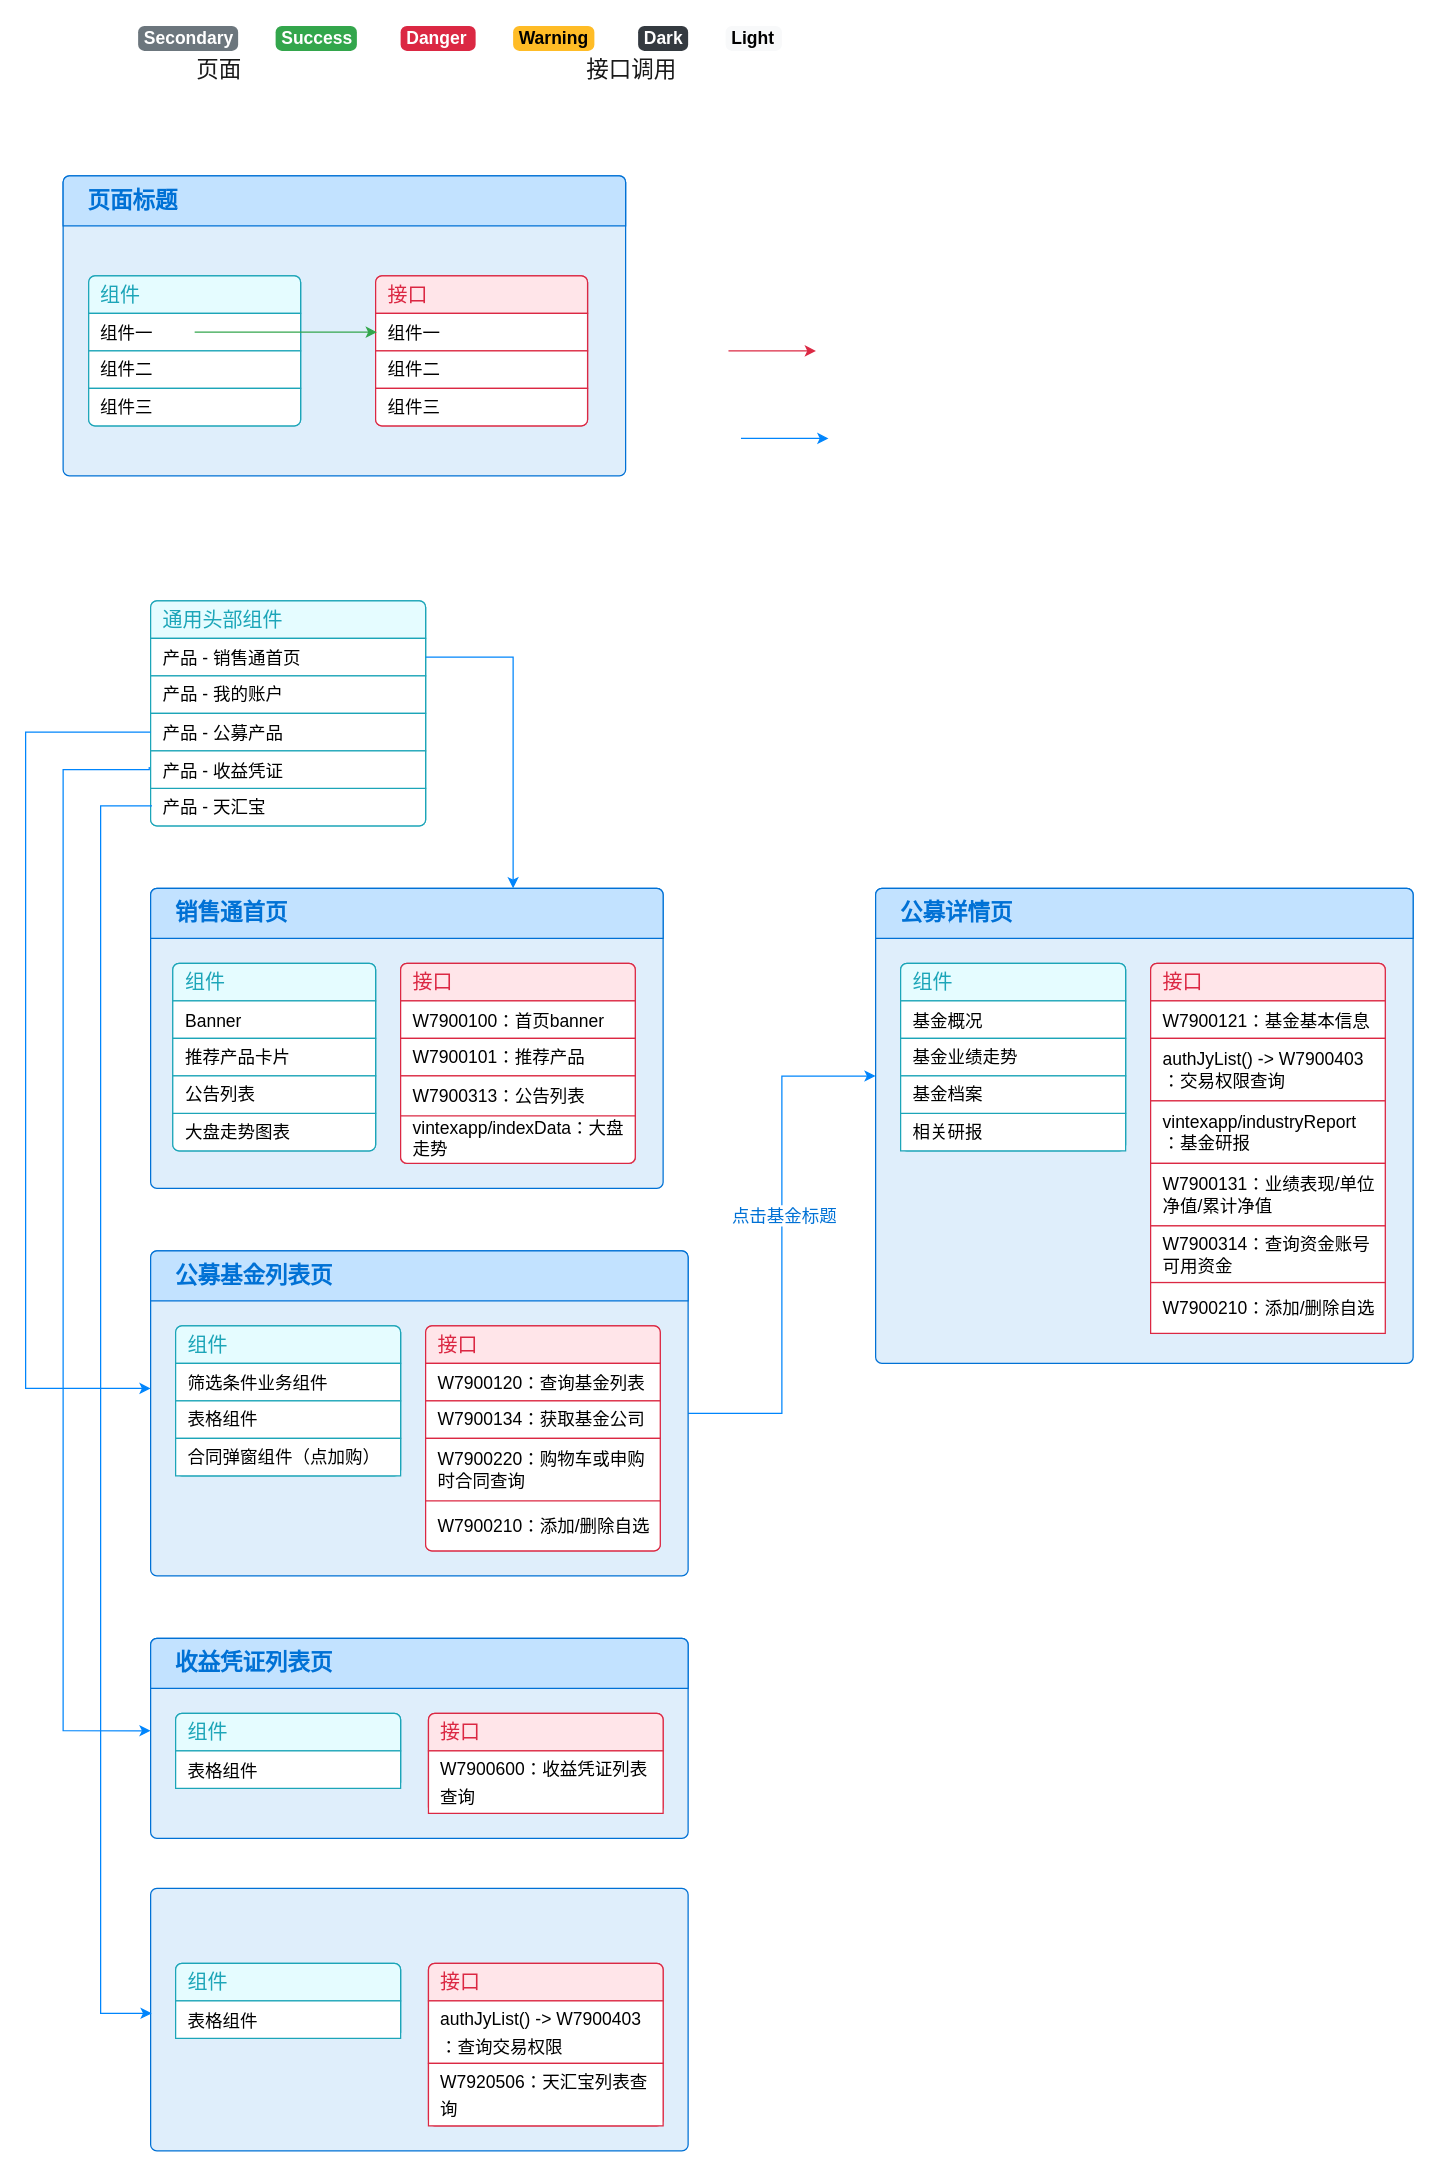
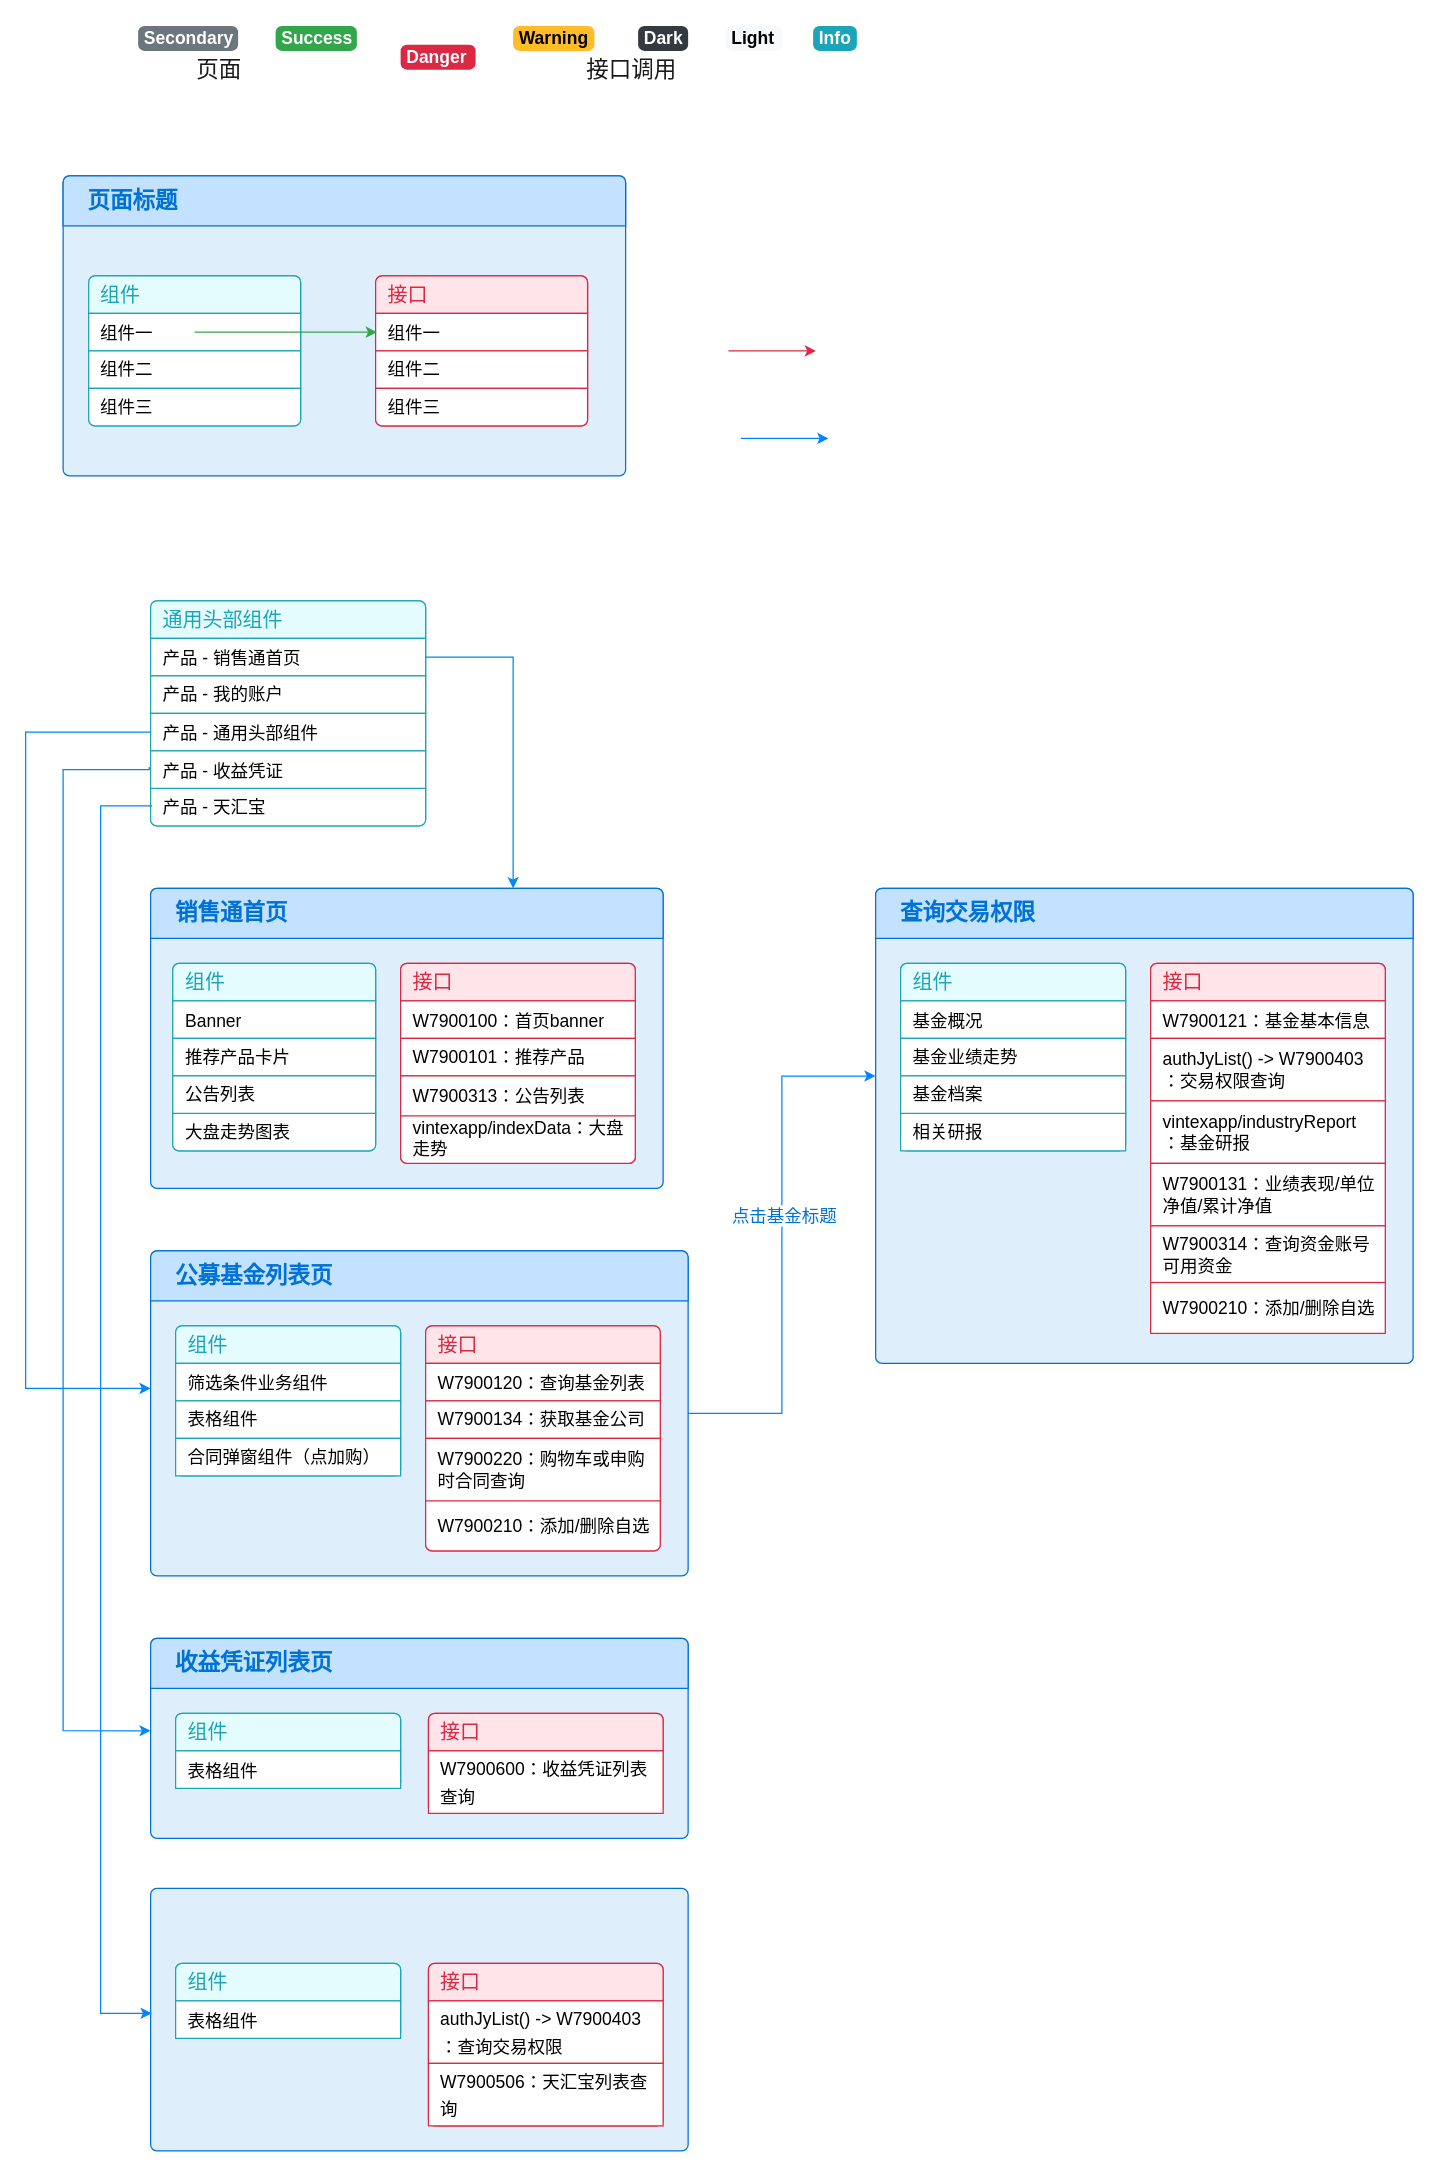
(438, 38) -> (438, 57)
none -> (835, 38)
(244, 732) -> (266, 732)
(957, 913) -> (968, 913)
(547, 2094) -> (547, 2094)
